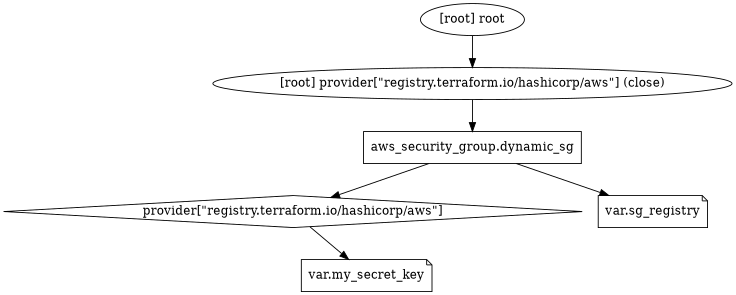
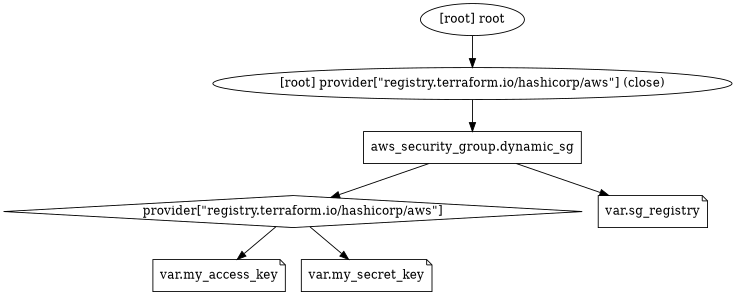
none -> (219, 276)
